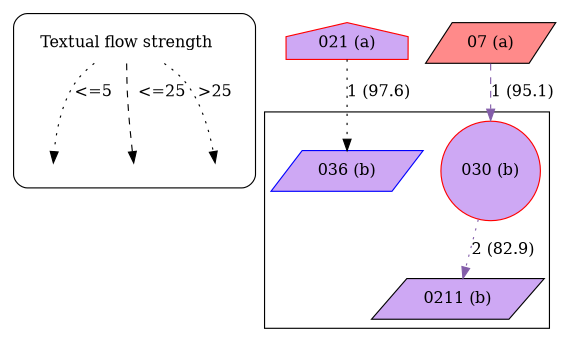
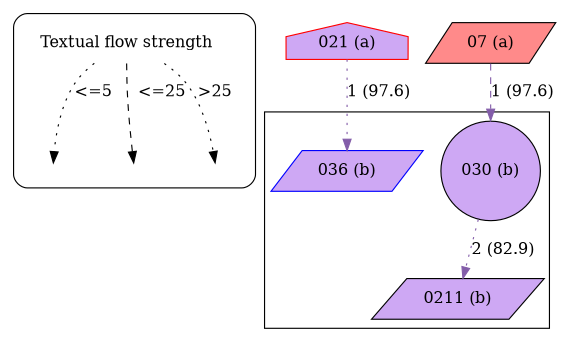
(522, 92) -> (522, 92)
(347, 99) -> (347, 99)
(491, 171) -> (491, 171)
